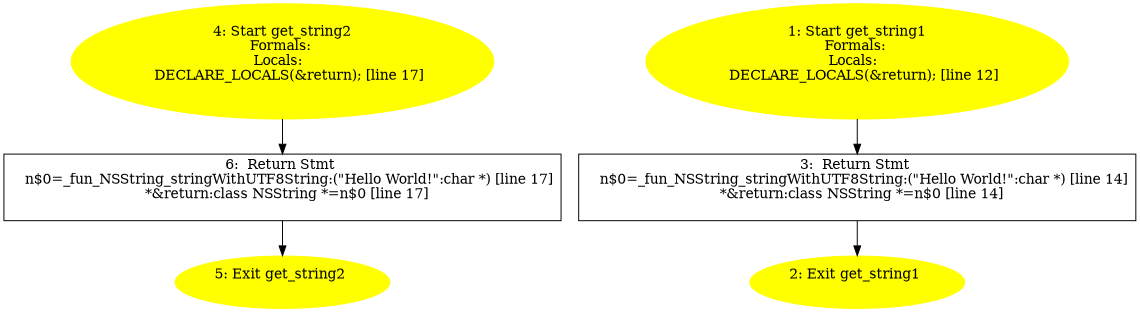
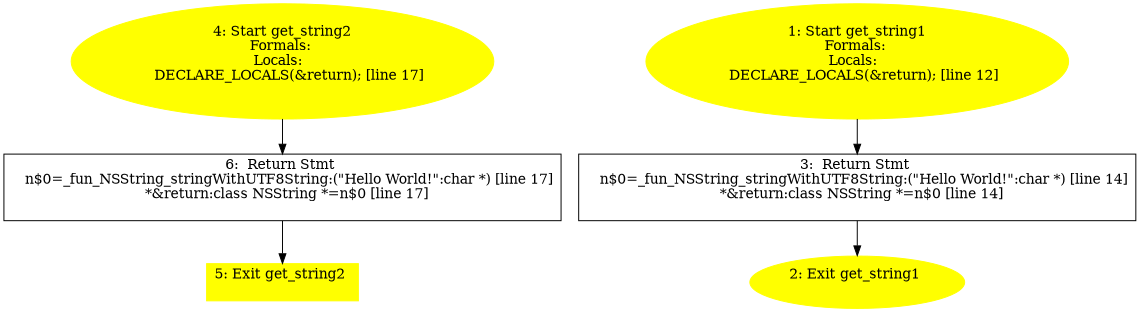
(282, 282) -> (282, 282)
